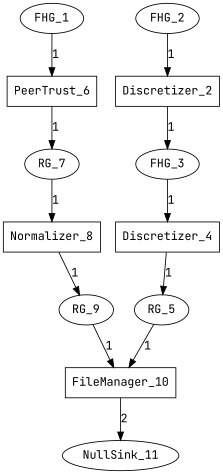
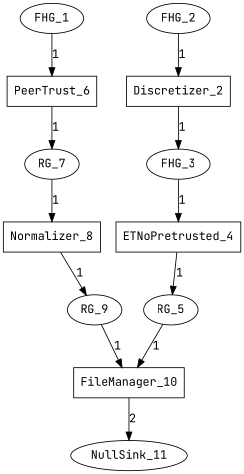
(167, 237) -> (178, 237)
